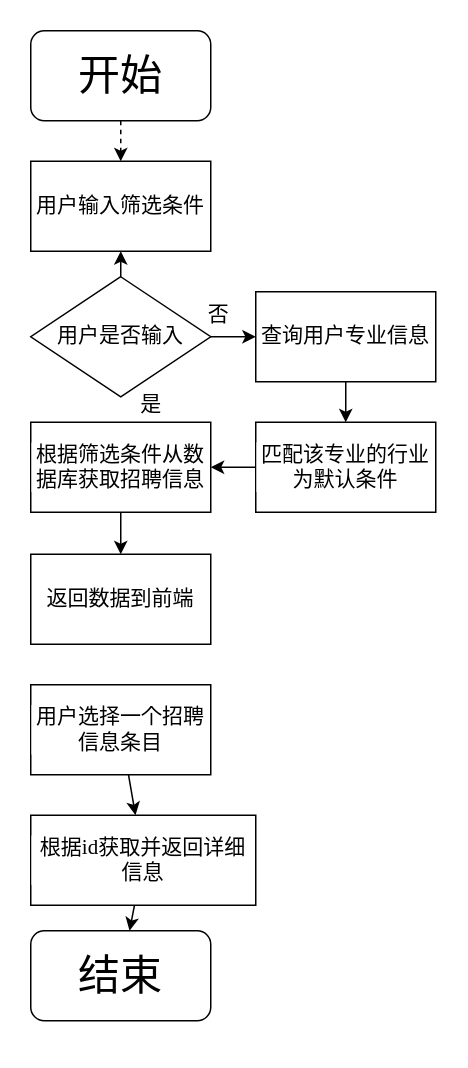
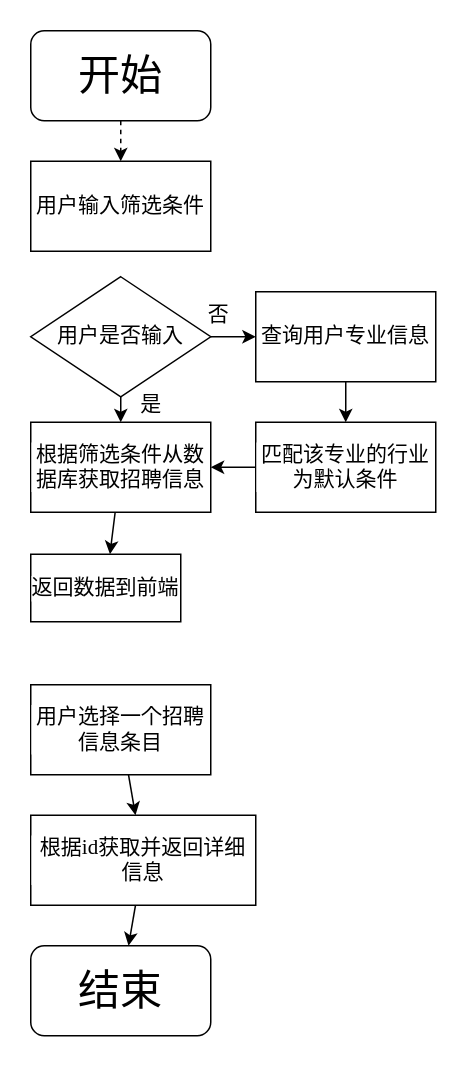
(121, 267) -> (121, 405)
(121, 599) -> (106, 588)
(121, 976) -> (121, 991)
